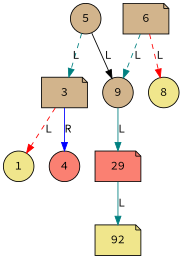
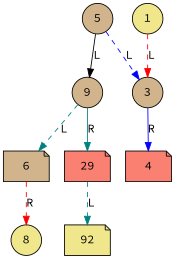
(76, 51) -> (120, 52)
(133, 52) -> (61, 124)
(160, 56) -> (30, 203)
(64, 92) -> (148, 92)
(43, 127) -> (148, 51)
(122, 129) -> (91, 129)
(64, 166) -> (149, 166)
(118, 199) -> (87, 199)
